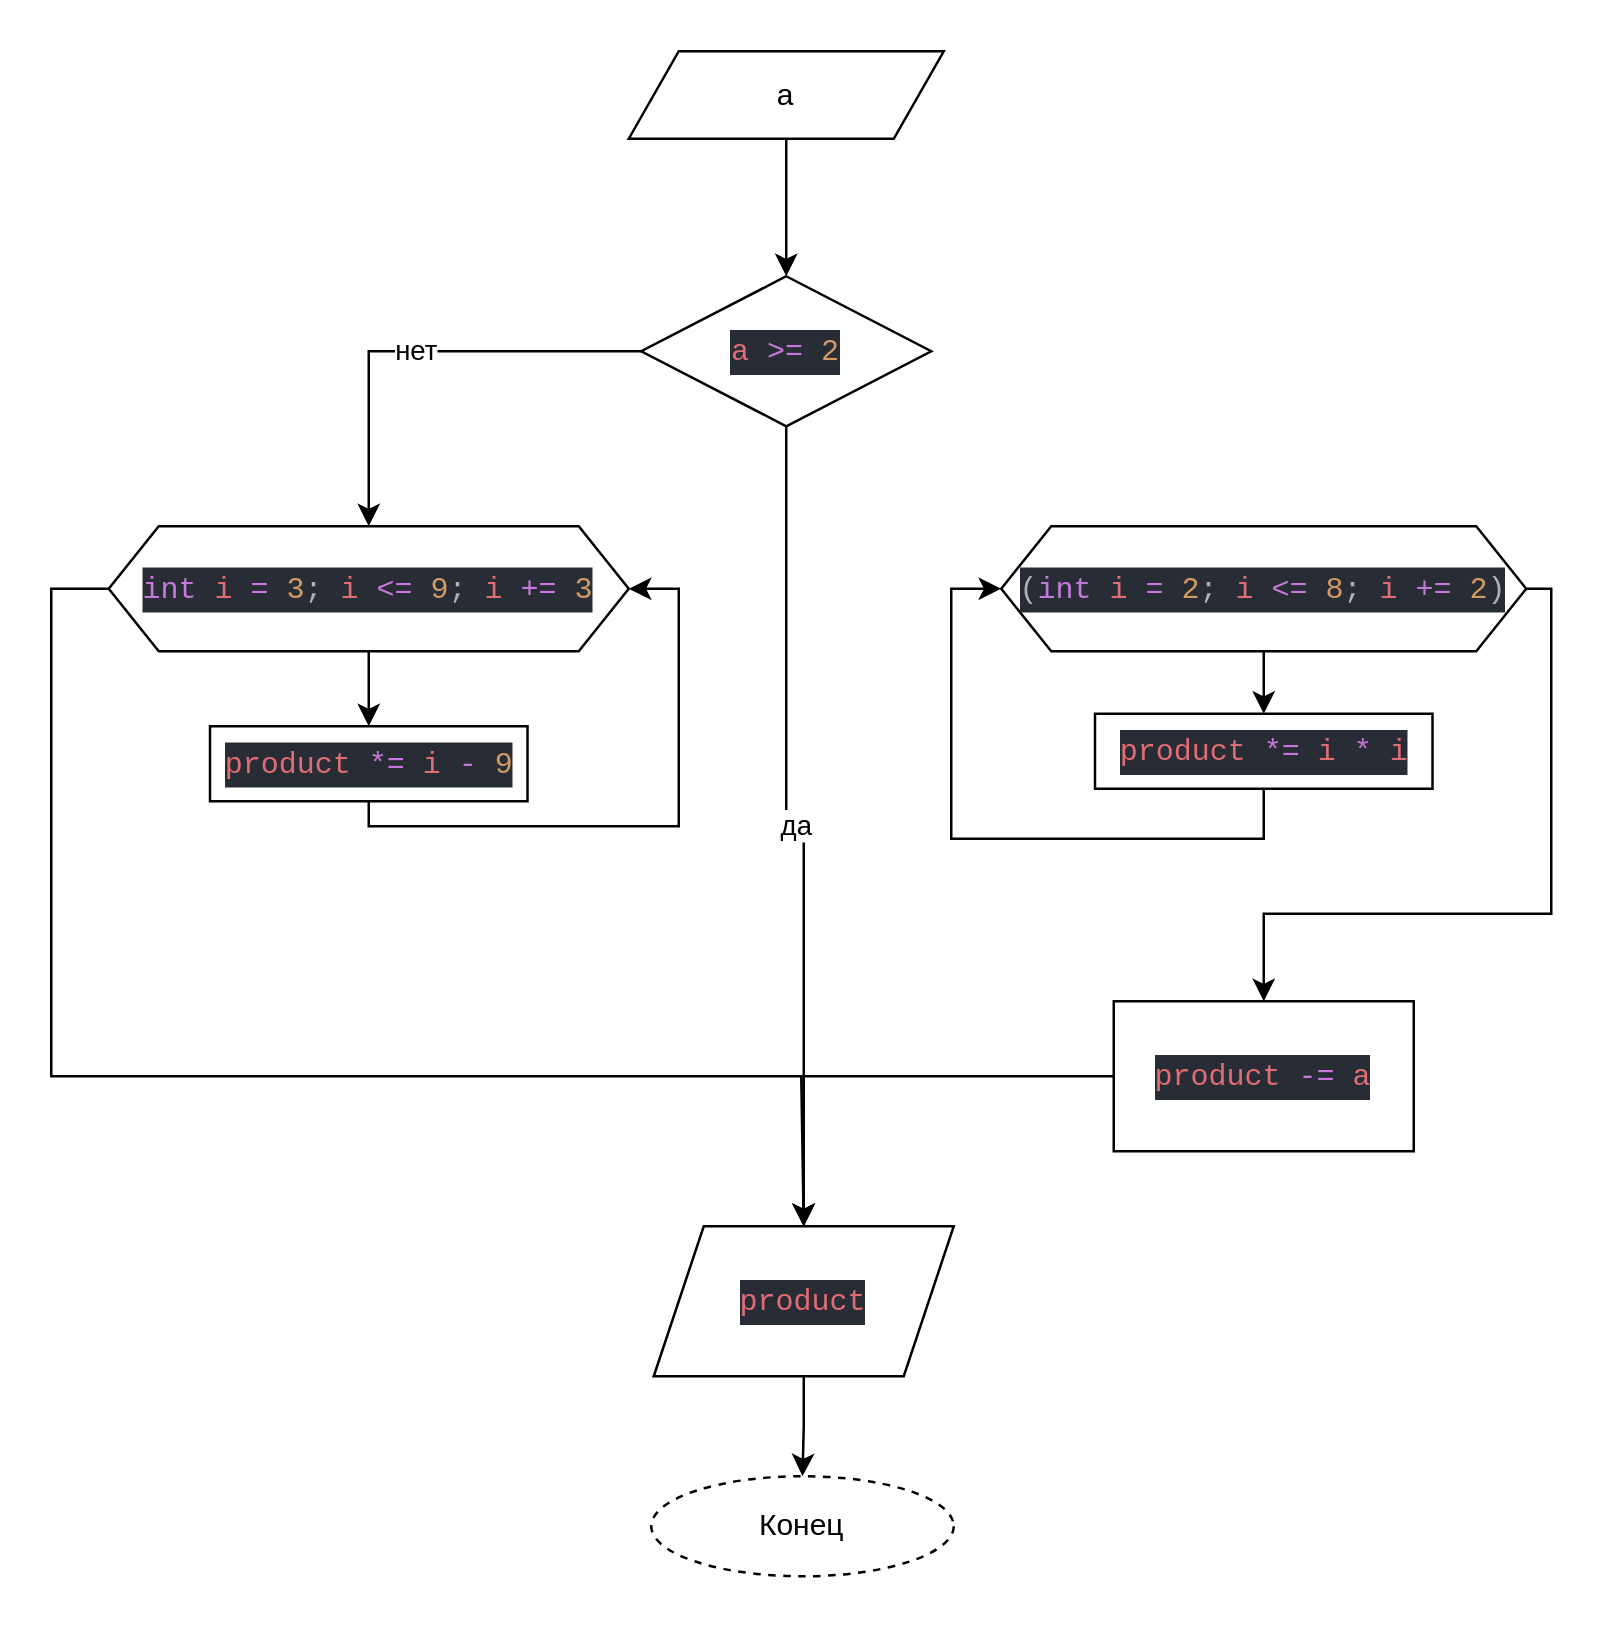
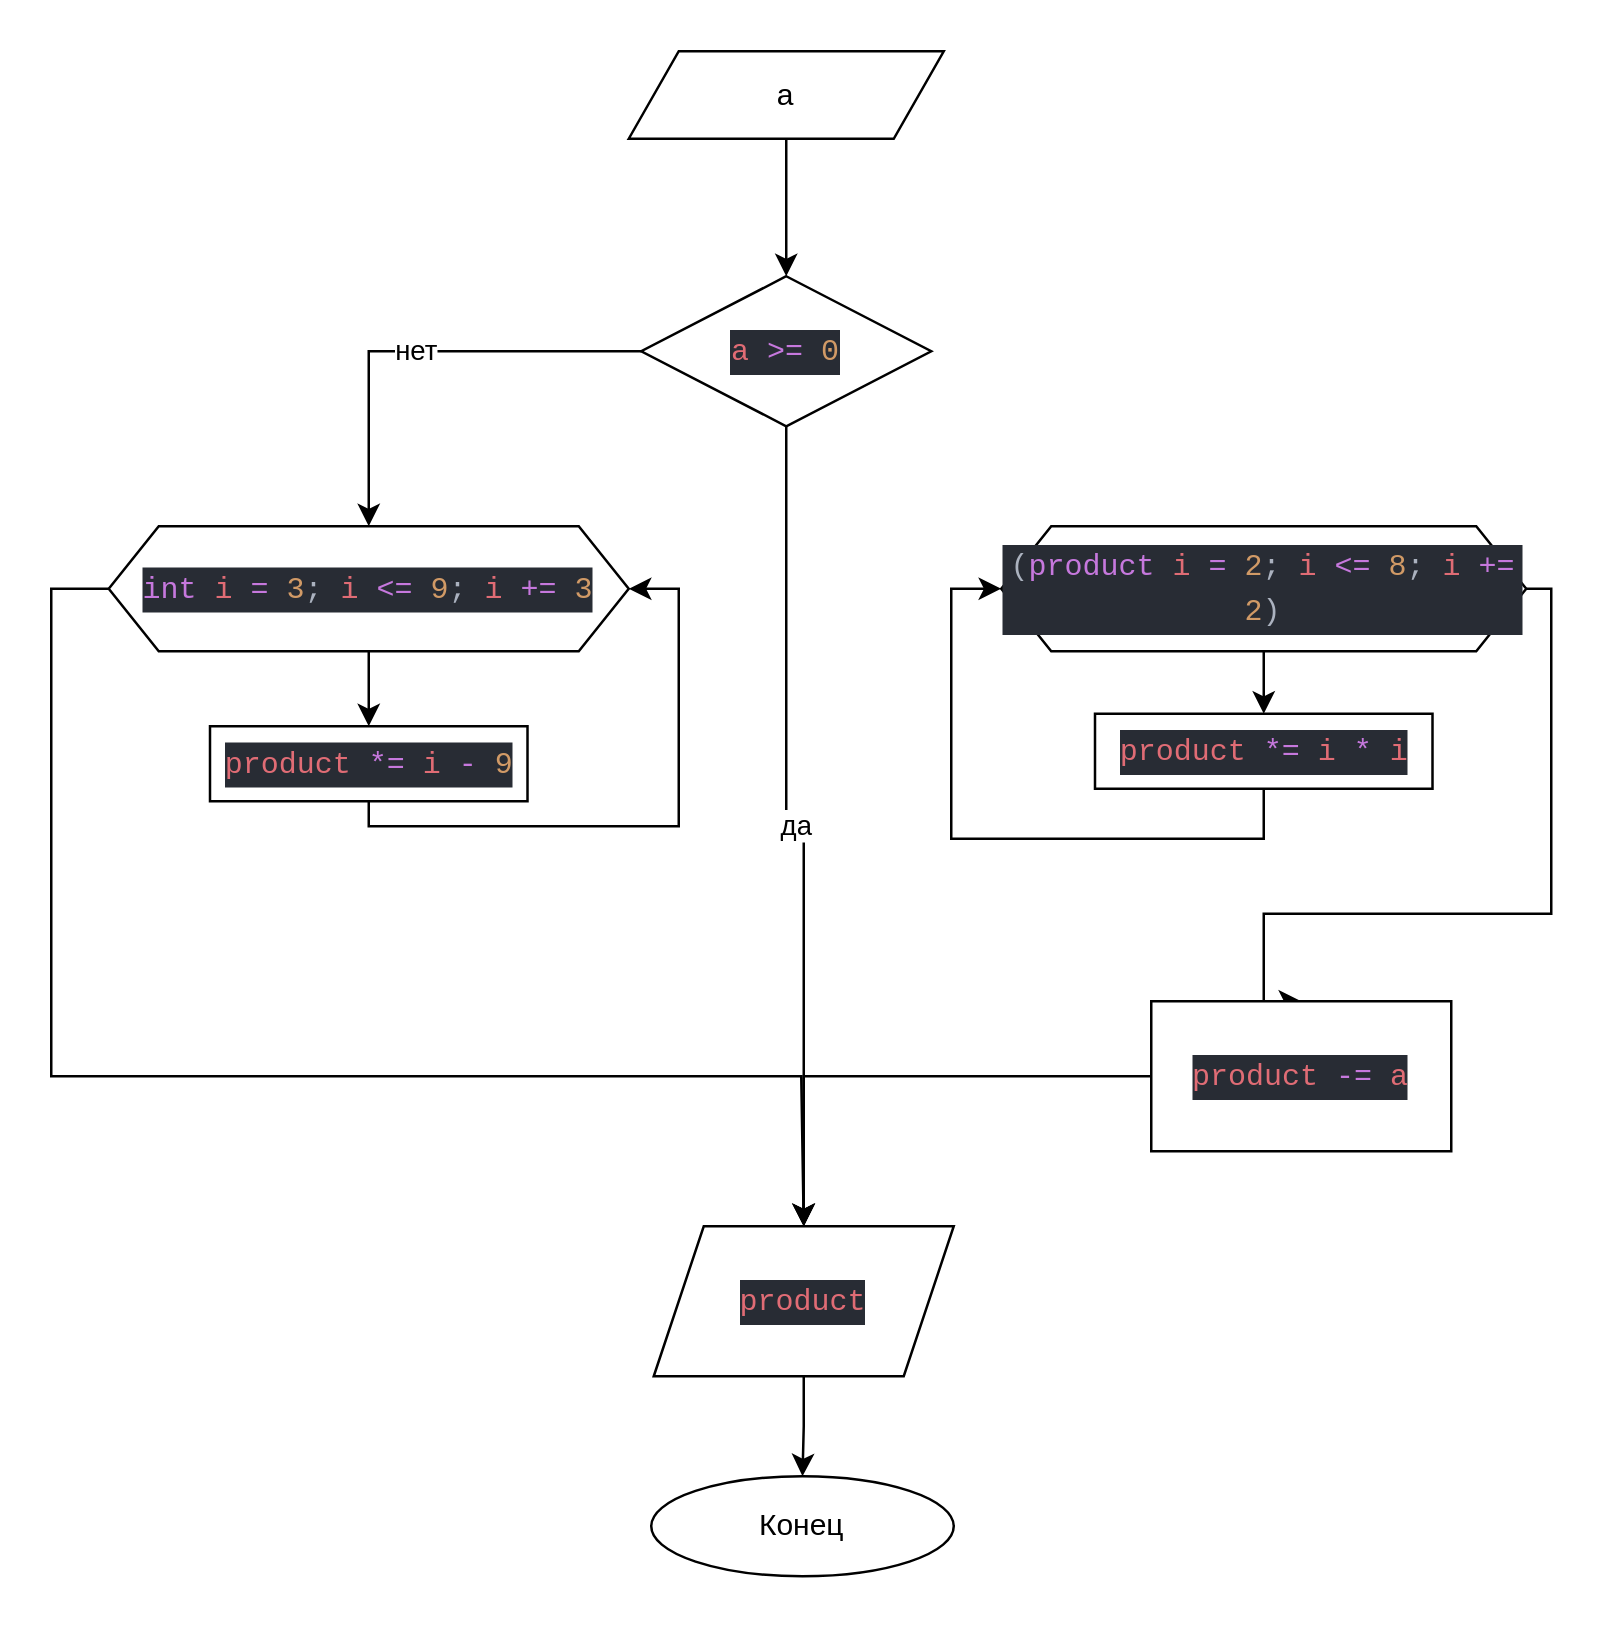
(786, 351) -> (786, 351)
(1264, 589) -> (1264, 589)
(1264, 1076) -> (1301, 1076)
(803, 1526) -> (803, 1526)
